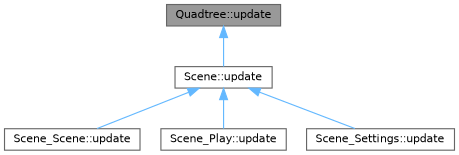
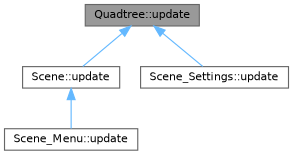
(307, 110) -> (183, 50)
(72, 139) -> (71, 139)
(224, 139) -> none
